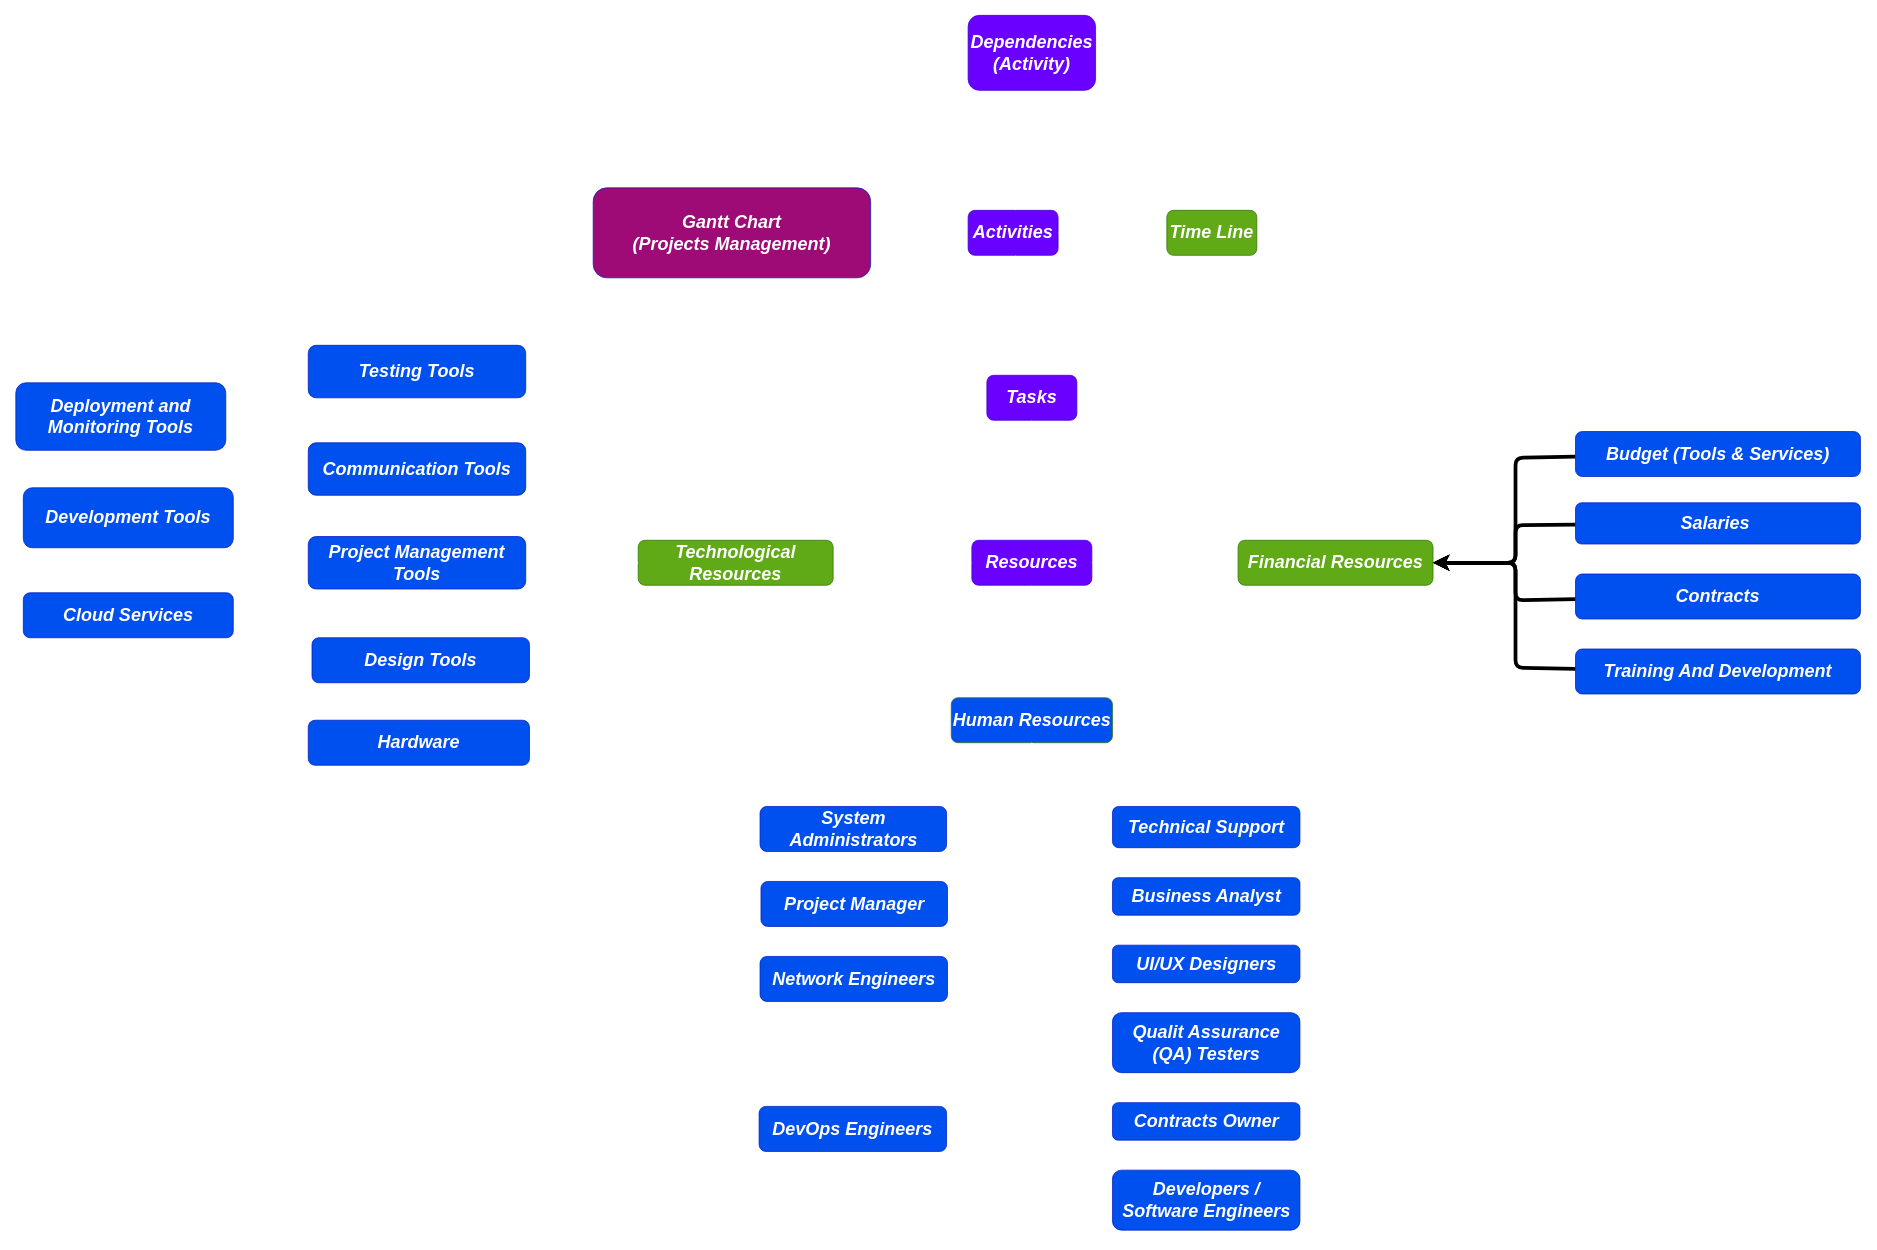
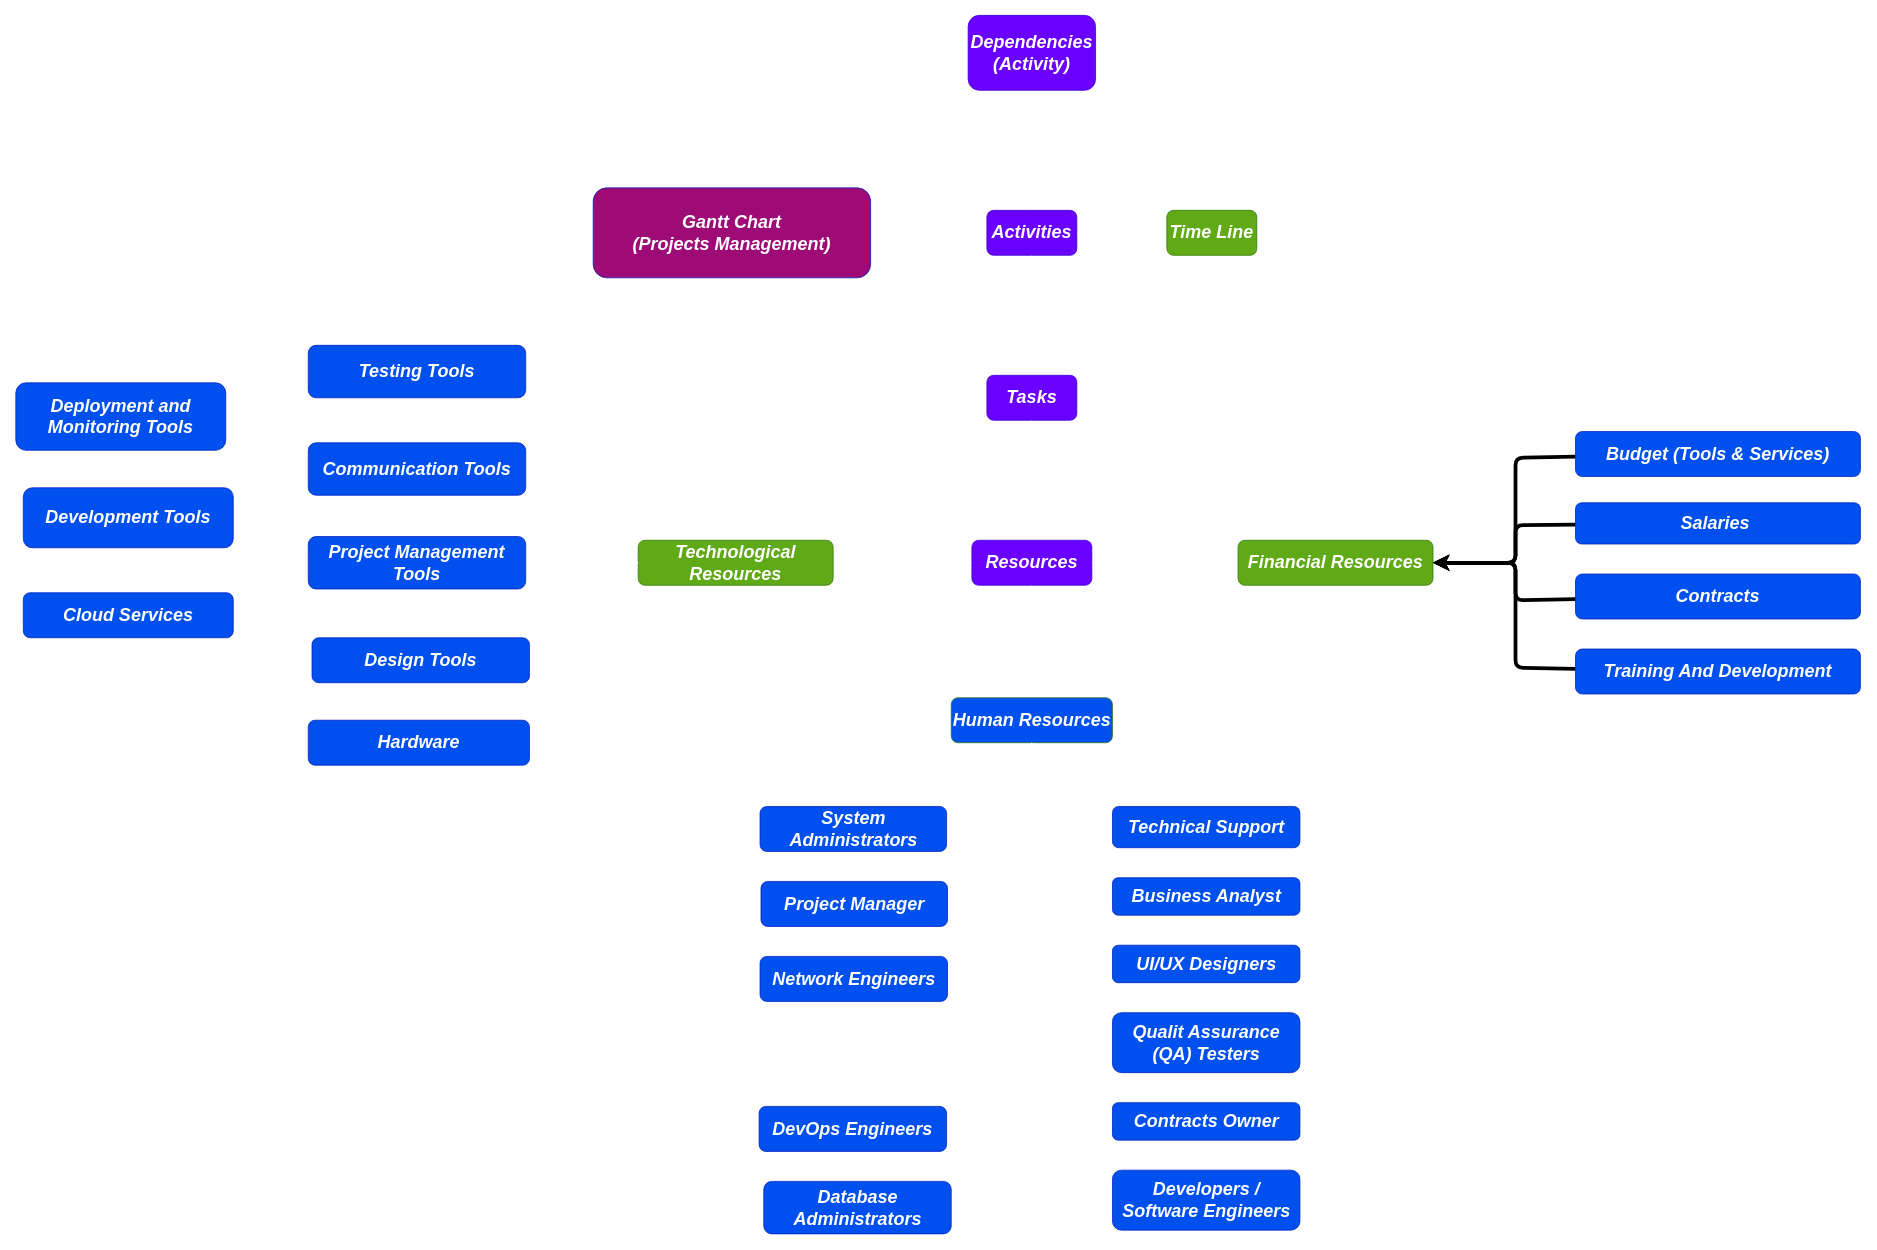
(1013, 233) -> (1032, 233)
none -> (857, 1208)
none -> (952, 1208)
